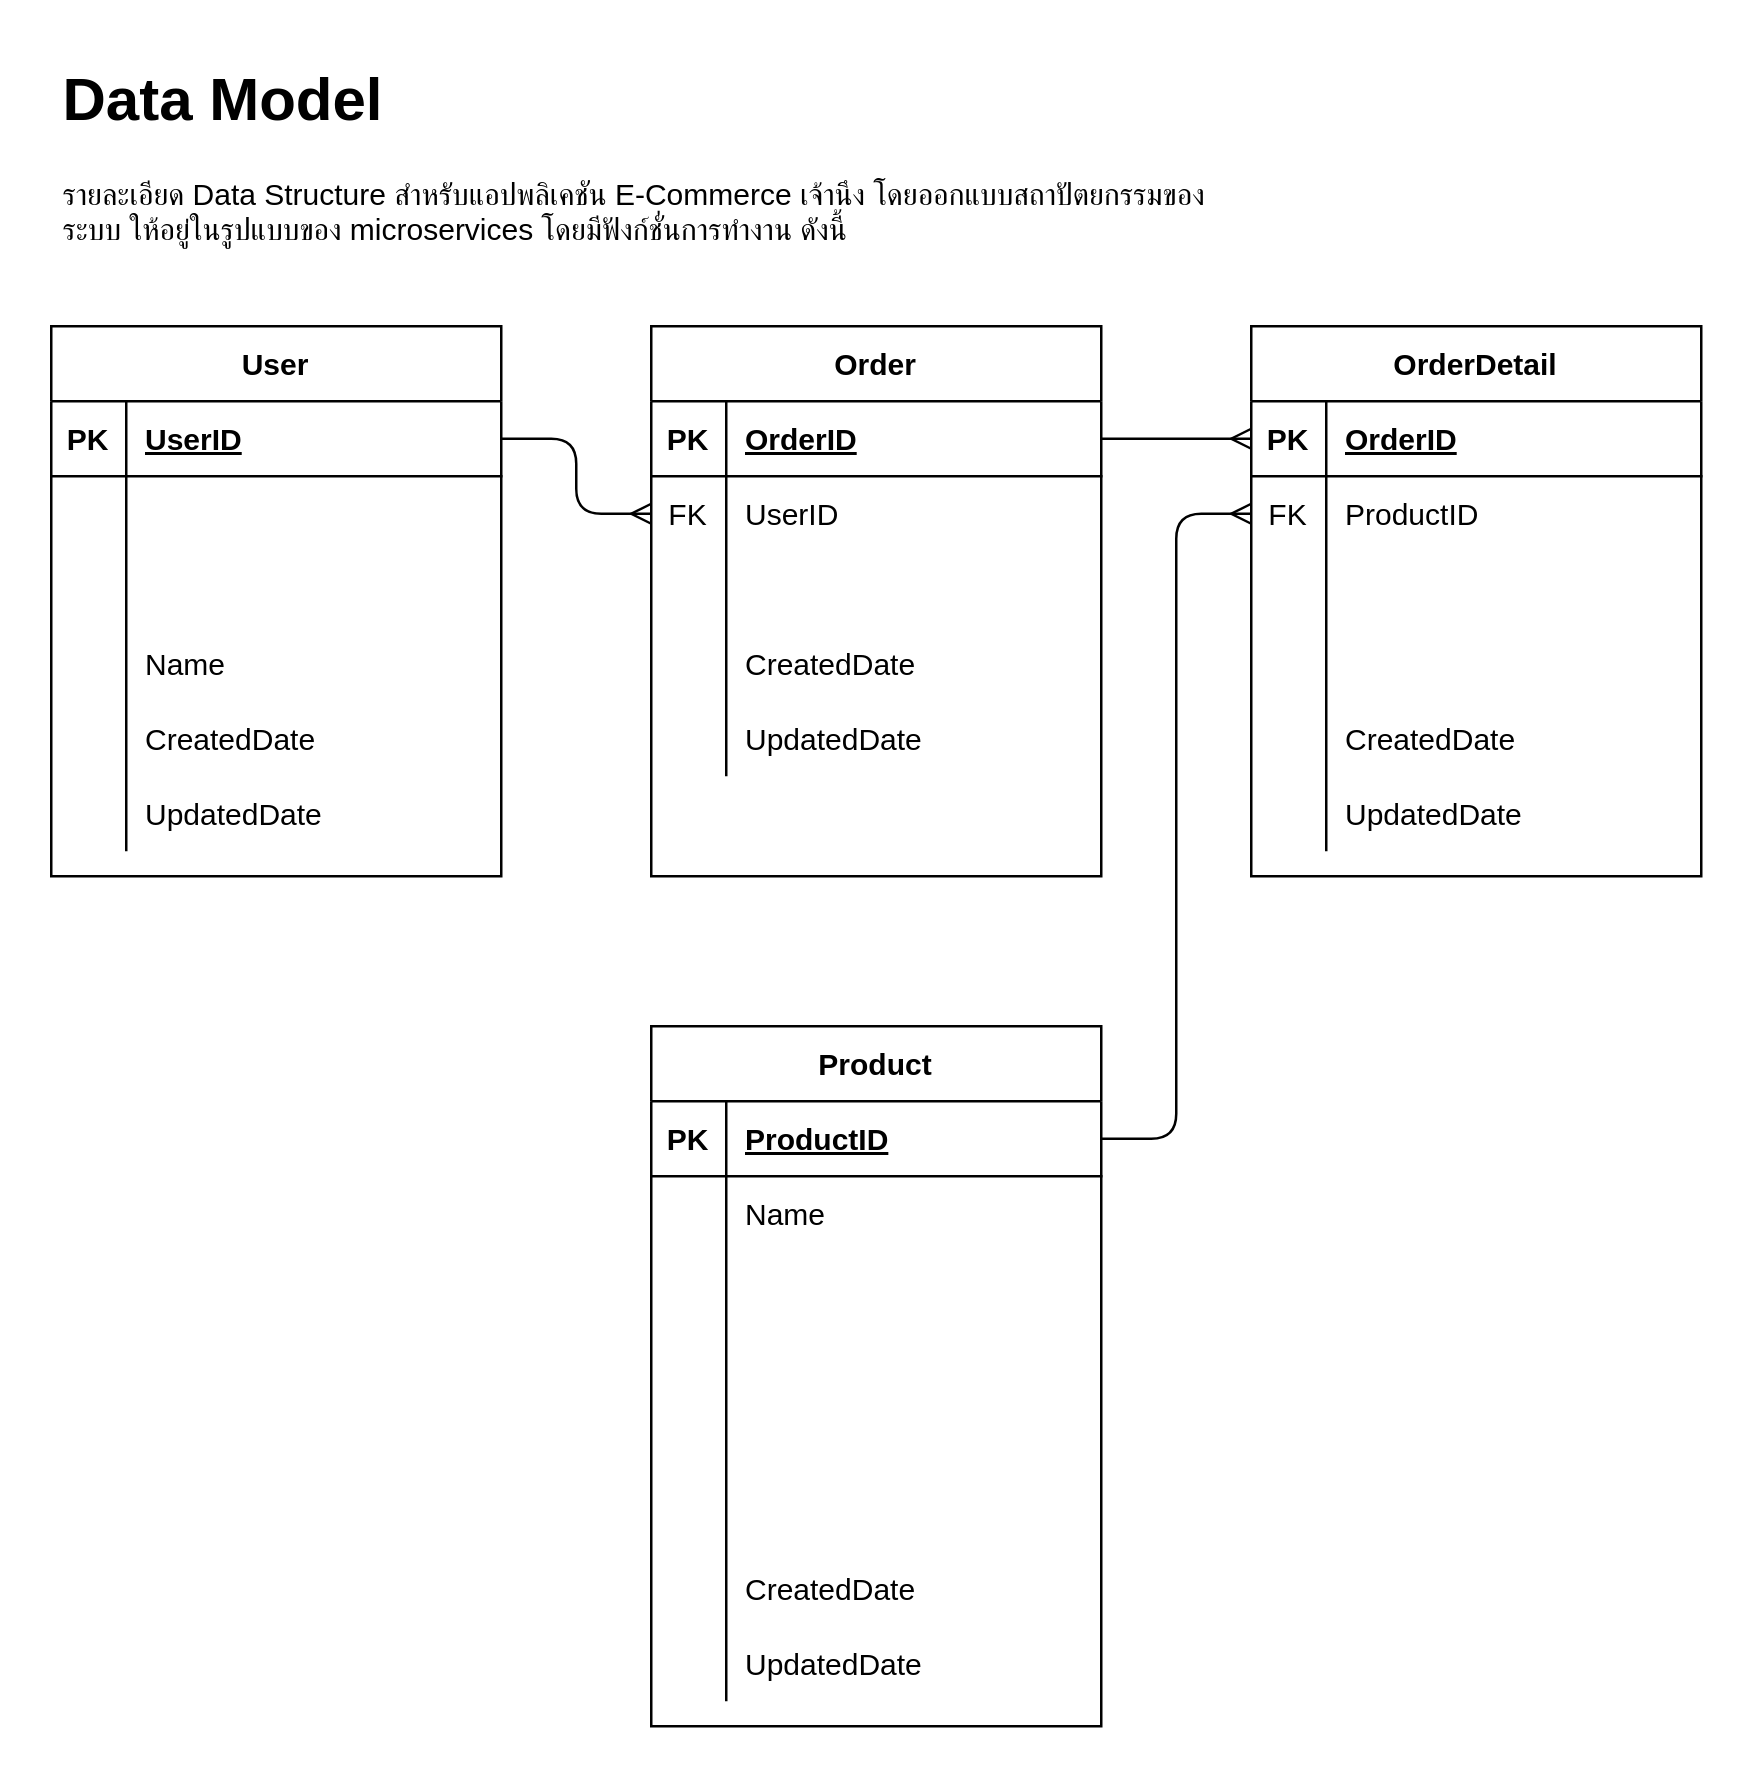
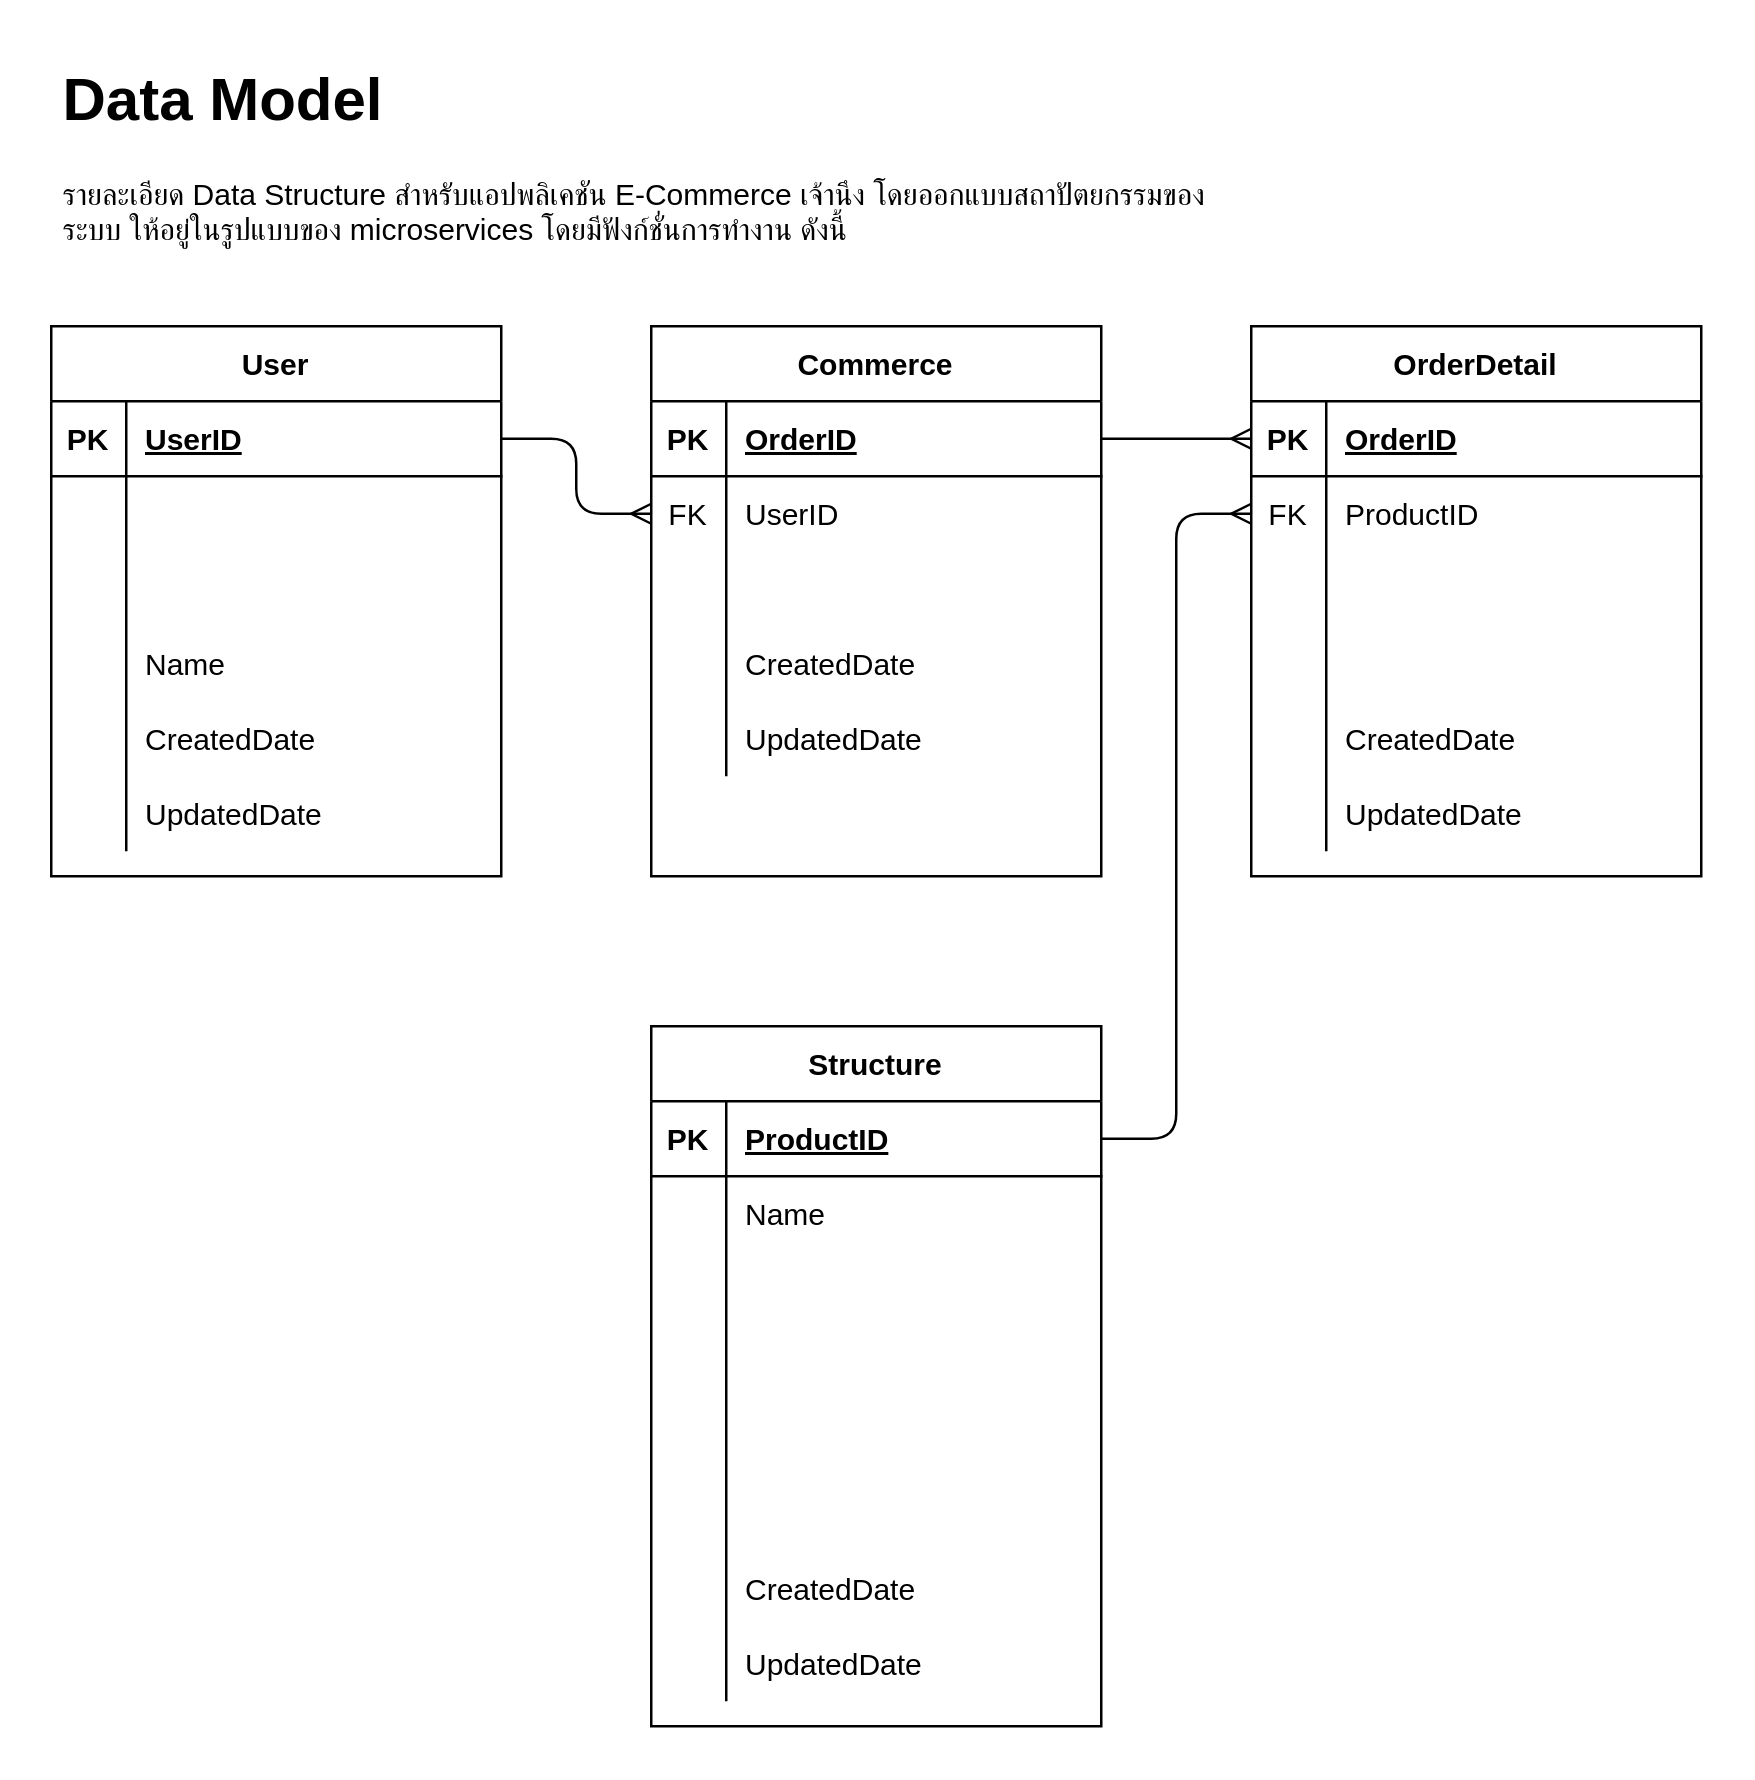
(875, 365) -> (875, 365)
(875, 1065) -> (875, 1065)
